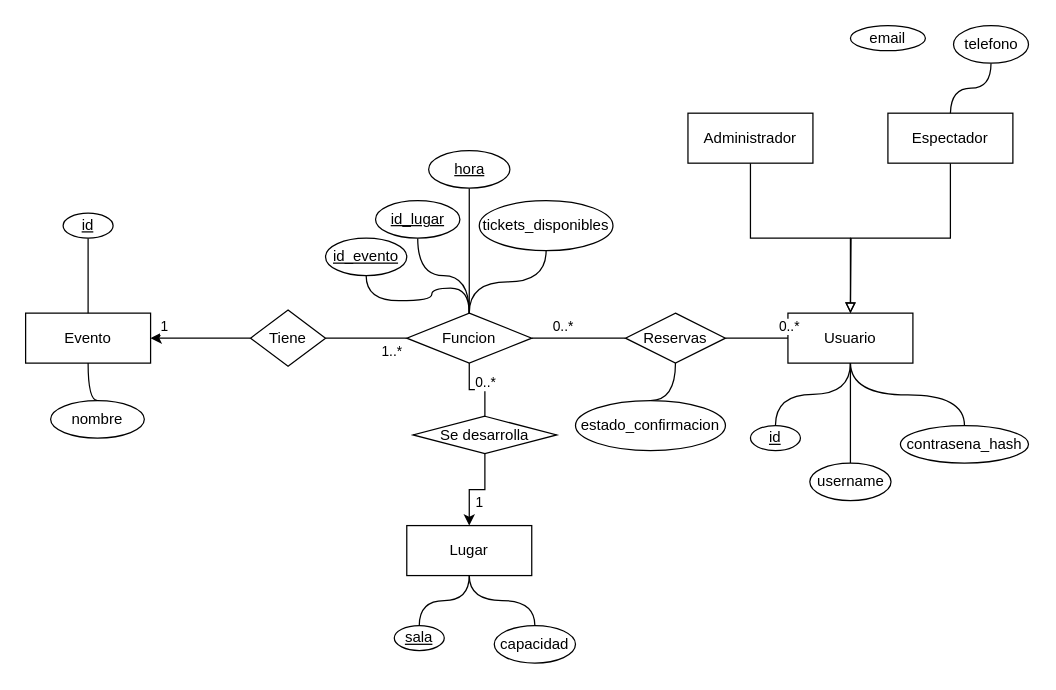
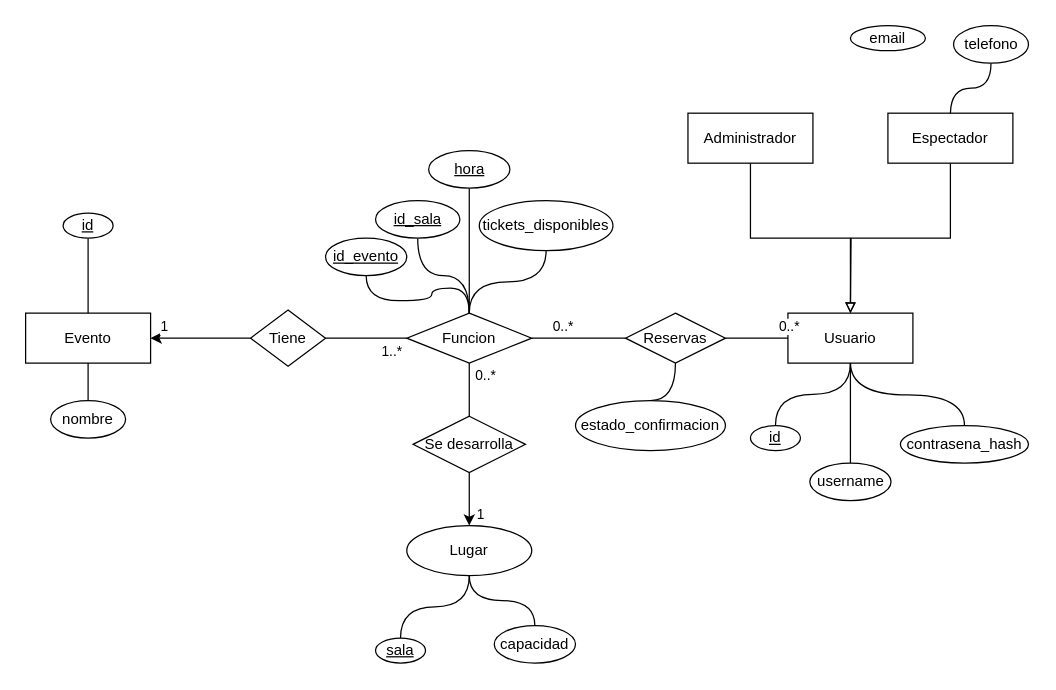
(418, 219) -> (418, 219)
(98, 419) -> (88, 419)
(485, 435) -> (469, 444)
(469, 551) -> (469, 551)
(419, 638) -> (401, 651)
